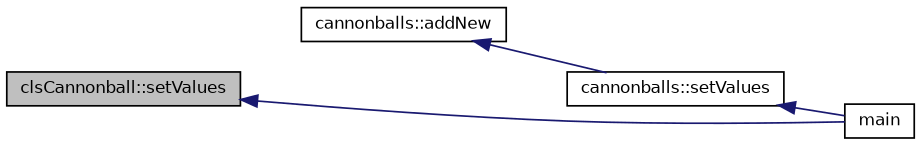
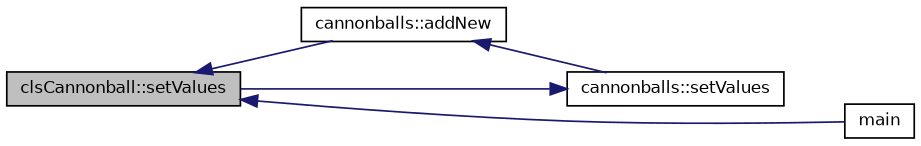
none -> (272, 55)
(820, 112) -> (395, 89)
